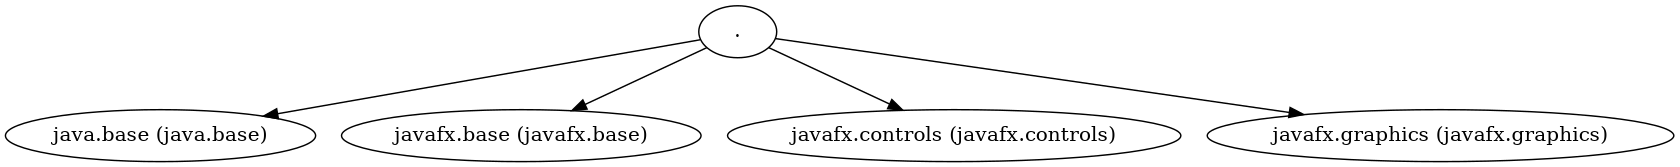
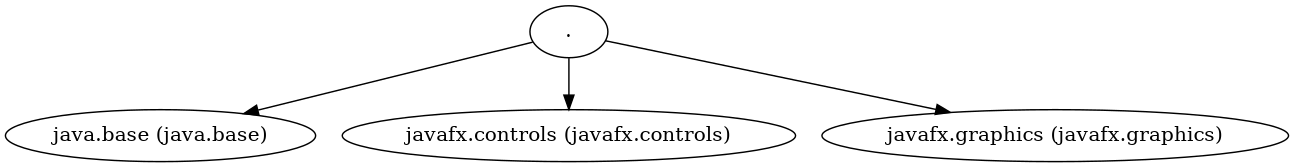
(521, 136) -> none
